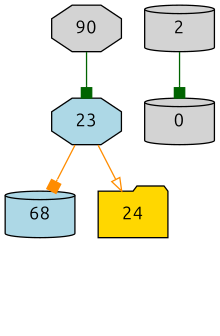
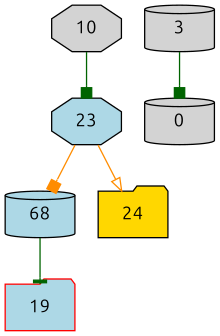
(87, 28) -> (87, 28)
(180, 28) -> (180, 28)
none -> (40, 307)
